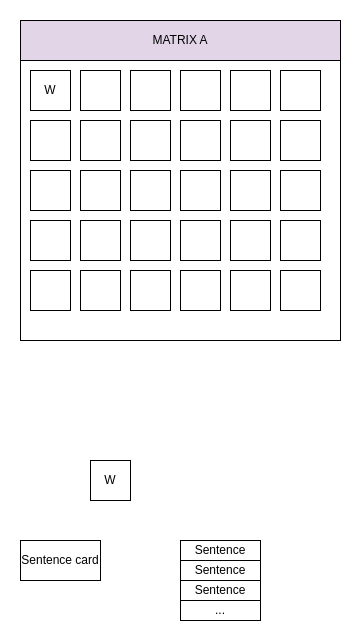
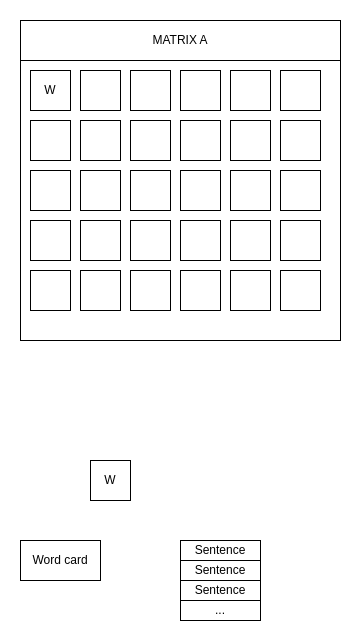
(181, 41) -> (181, 41)
(61, 561) -> (61, 561)
